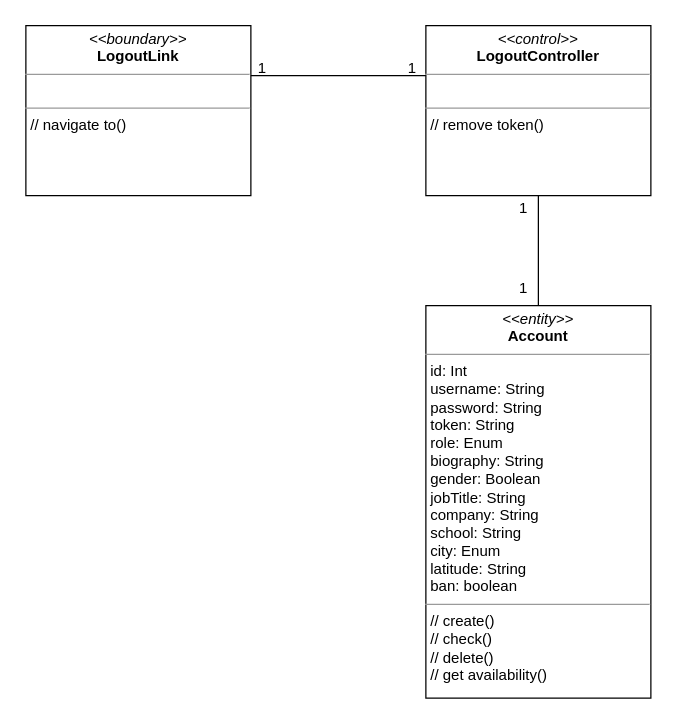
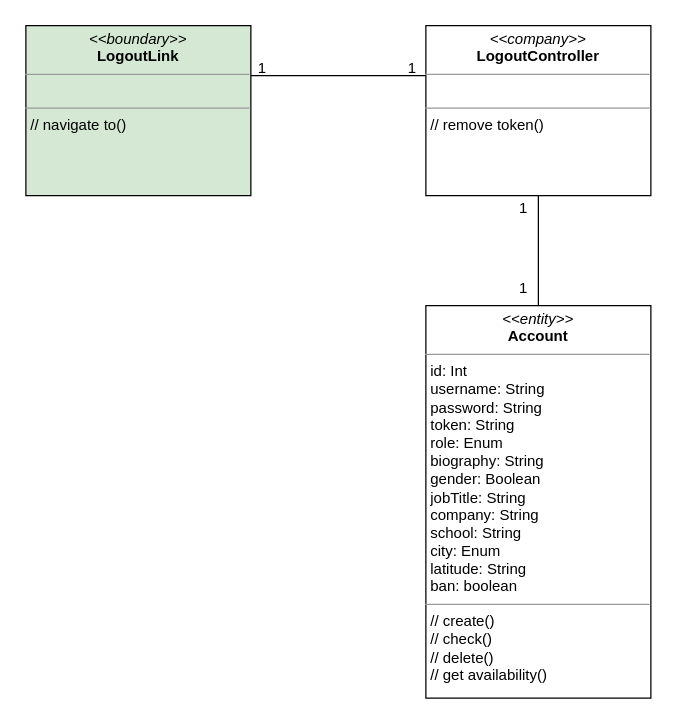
(493, 53) -> (493, 53)
(138, 111) -> (138, 111)
